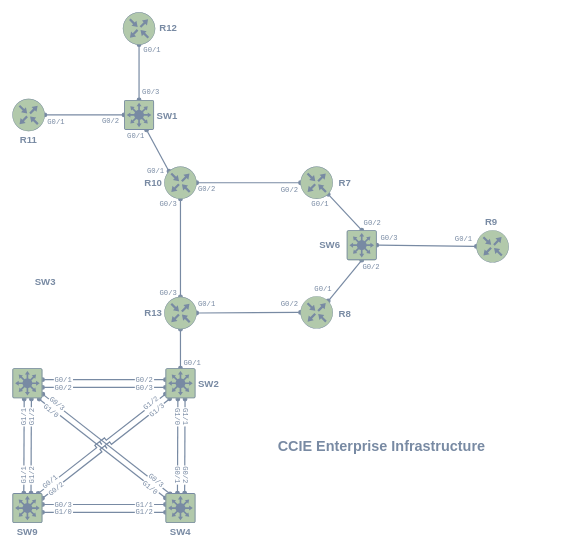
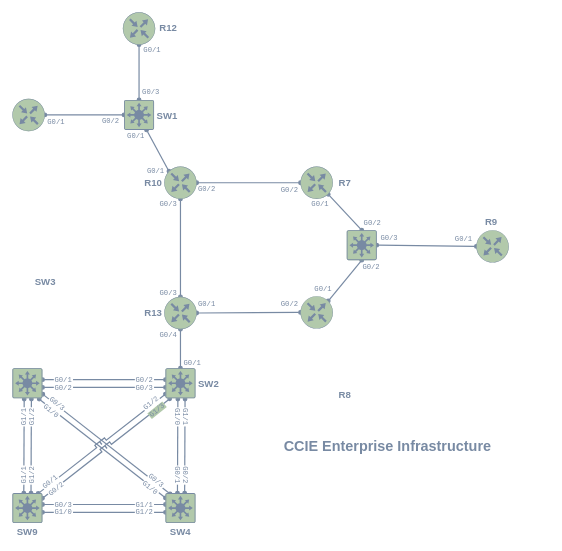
(29, 140) -> none
(330, 245) -> none
(345, 314) -> (345, 395)
none -> (168, 335)
(157, 410) -> (157, 410)
(383, 447) -> (389, 447)
